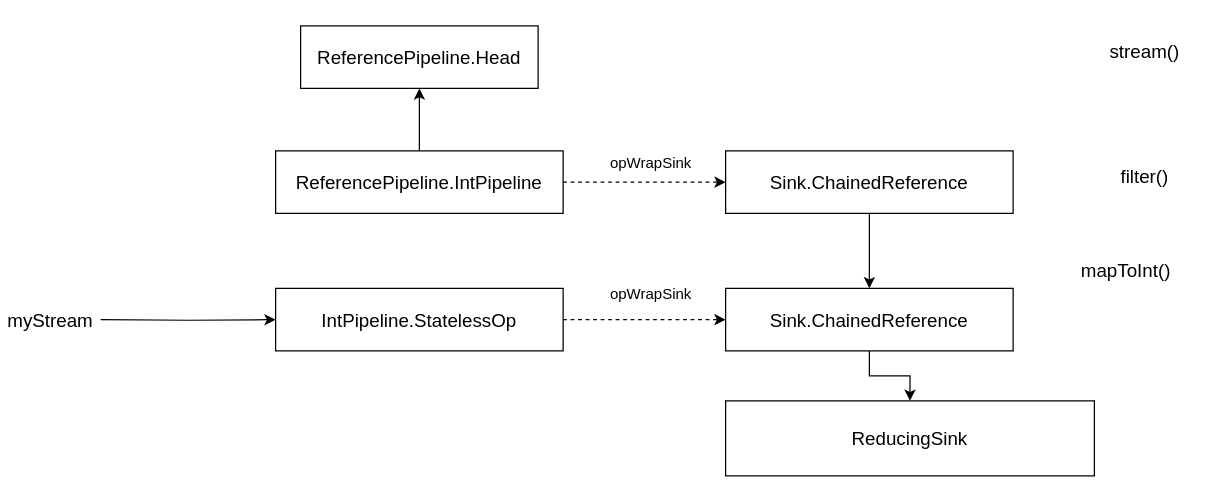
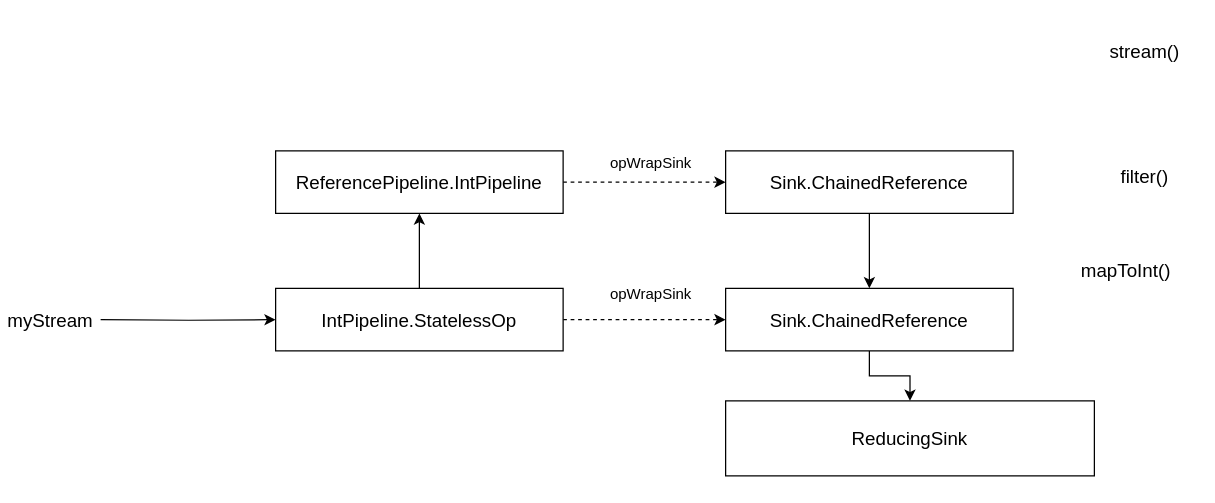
(419, 57) -> none
(419, 123) -> none
none -> (419, 255)
